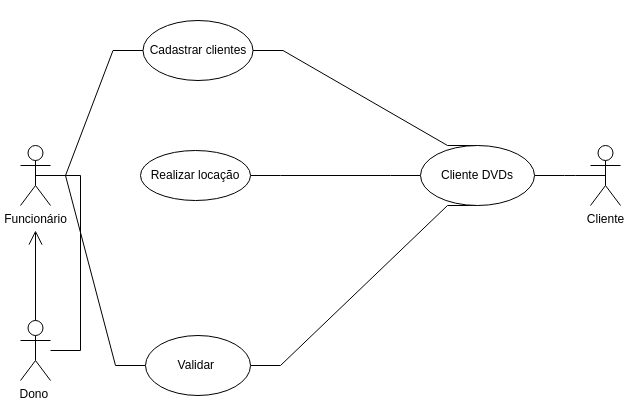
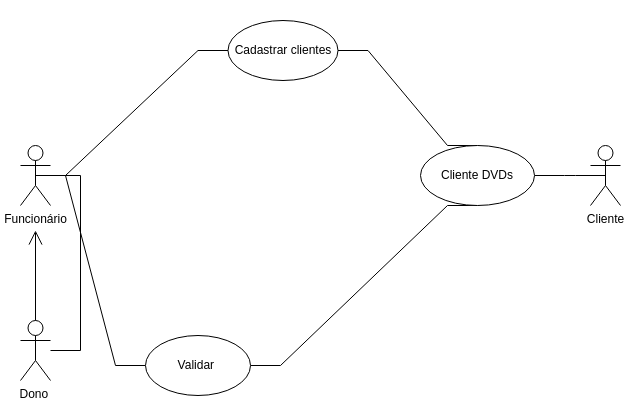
(198, 51) -> (283, 51)
(196, 176) -> none
(336, 176) -> none
